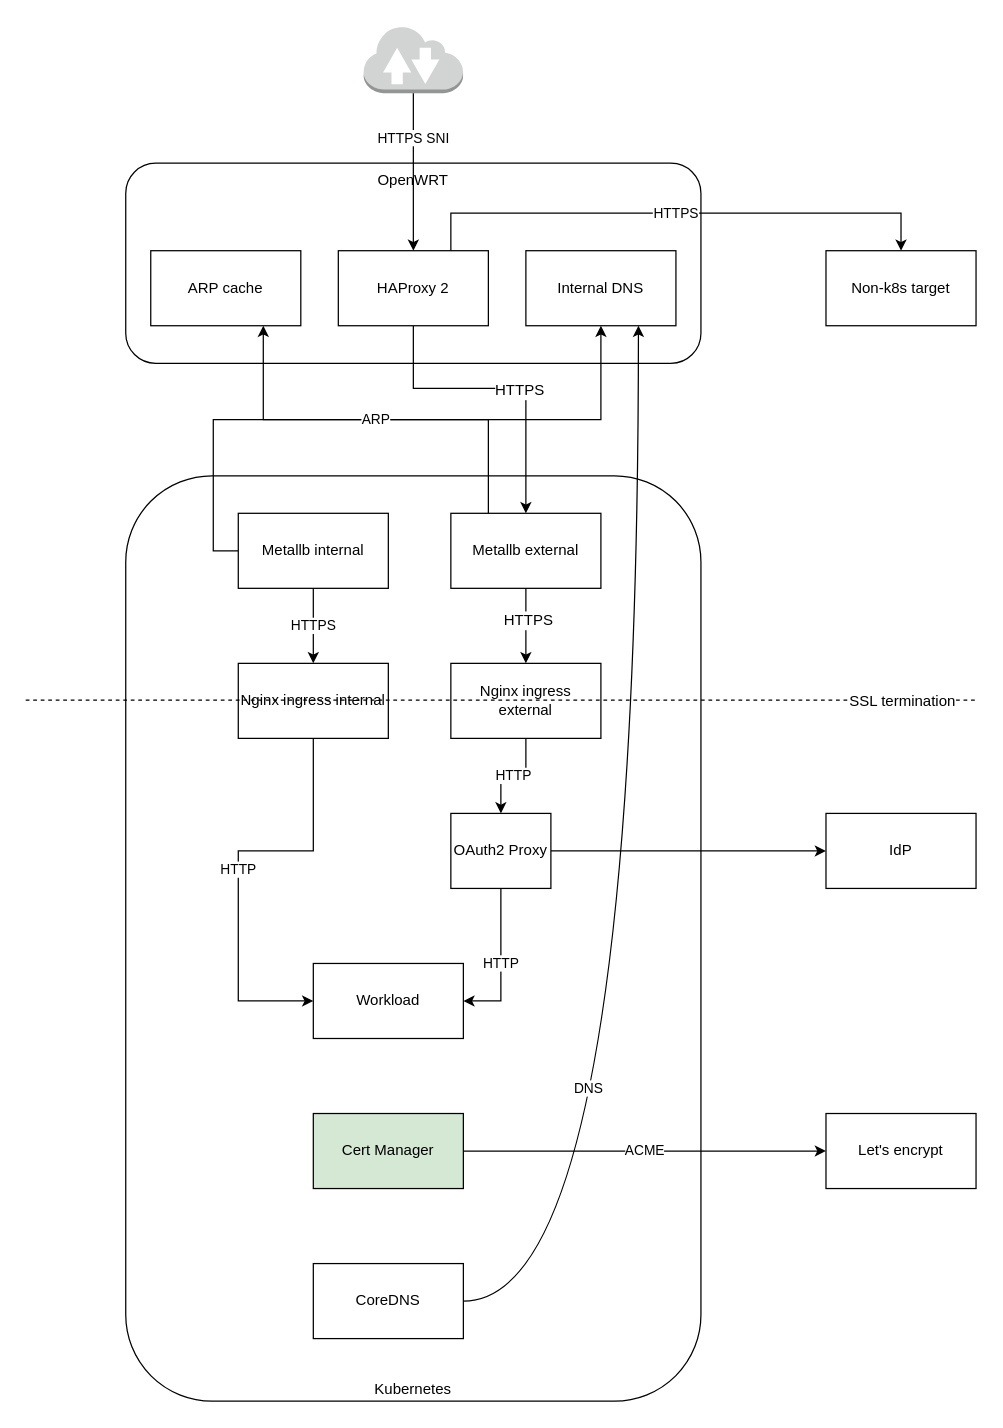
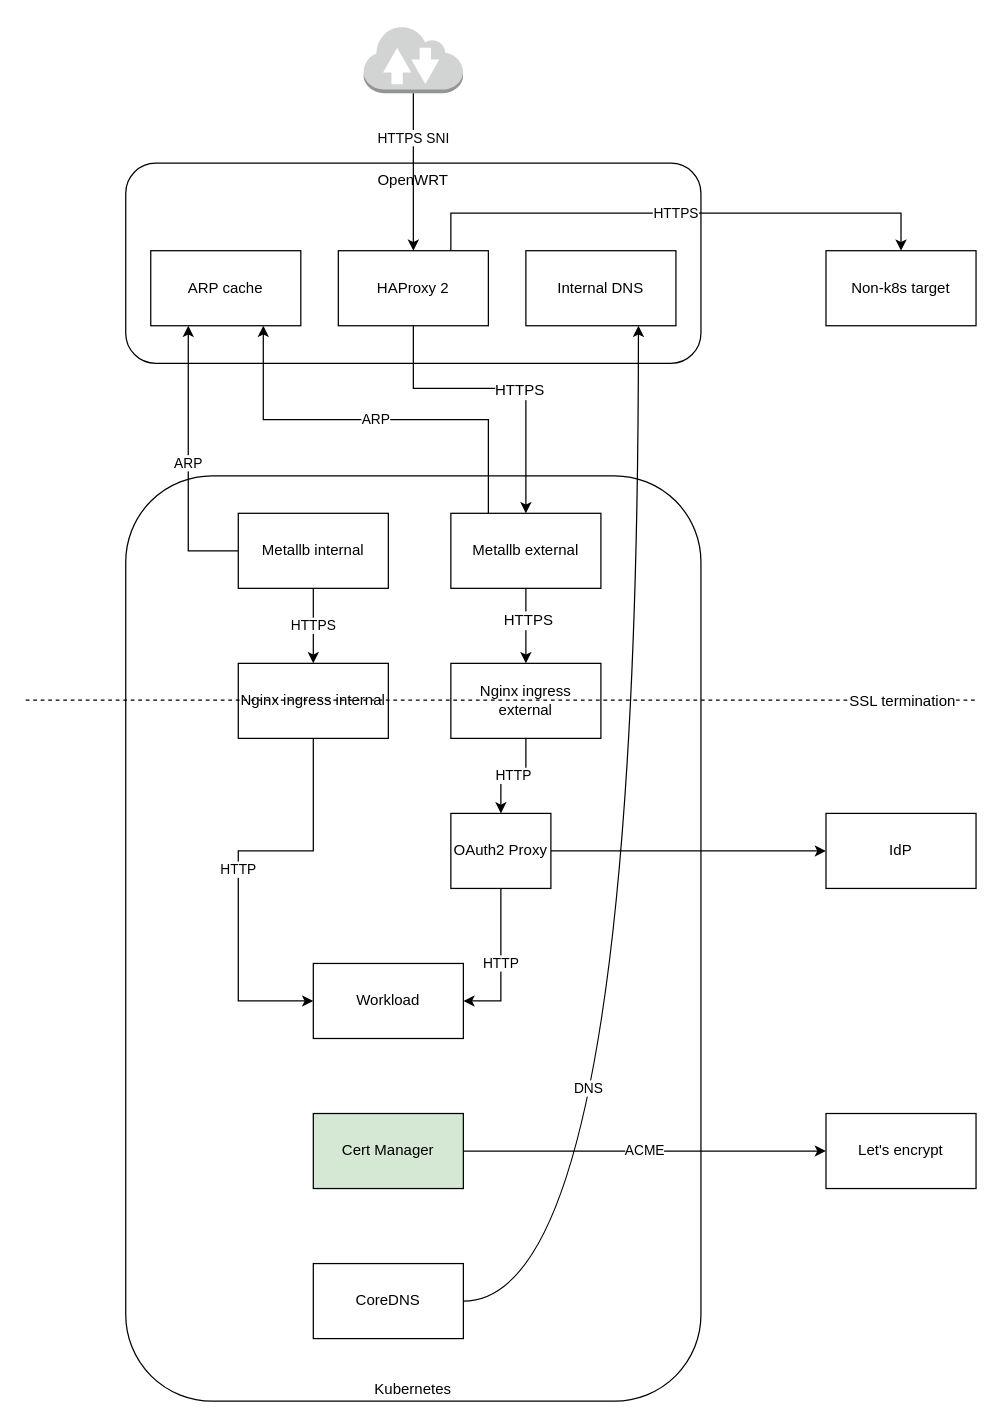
(588, 419) -> (188, 456)
